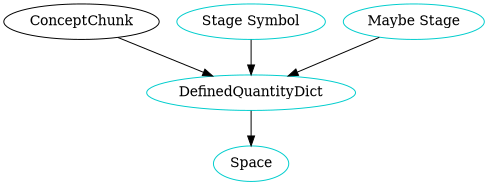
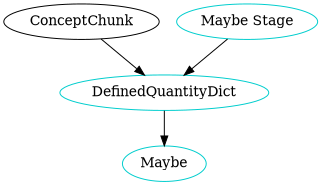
(251, 22) -> none
(251, 164) -> (164, 164)
